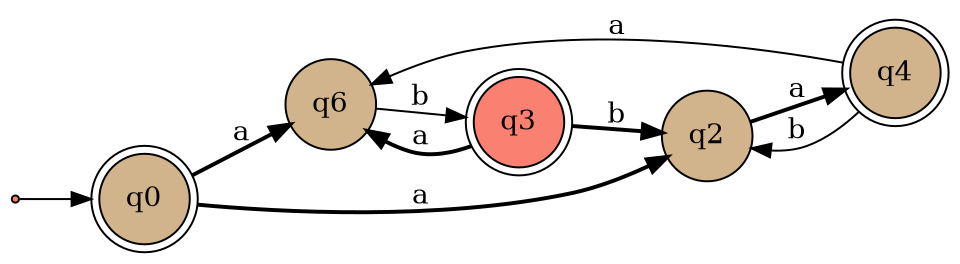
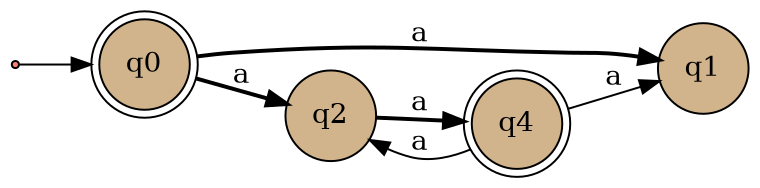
(331, 104) -> (703, 68)
(519, 122) -> none
(797, 131) -> (420, 142)
